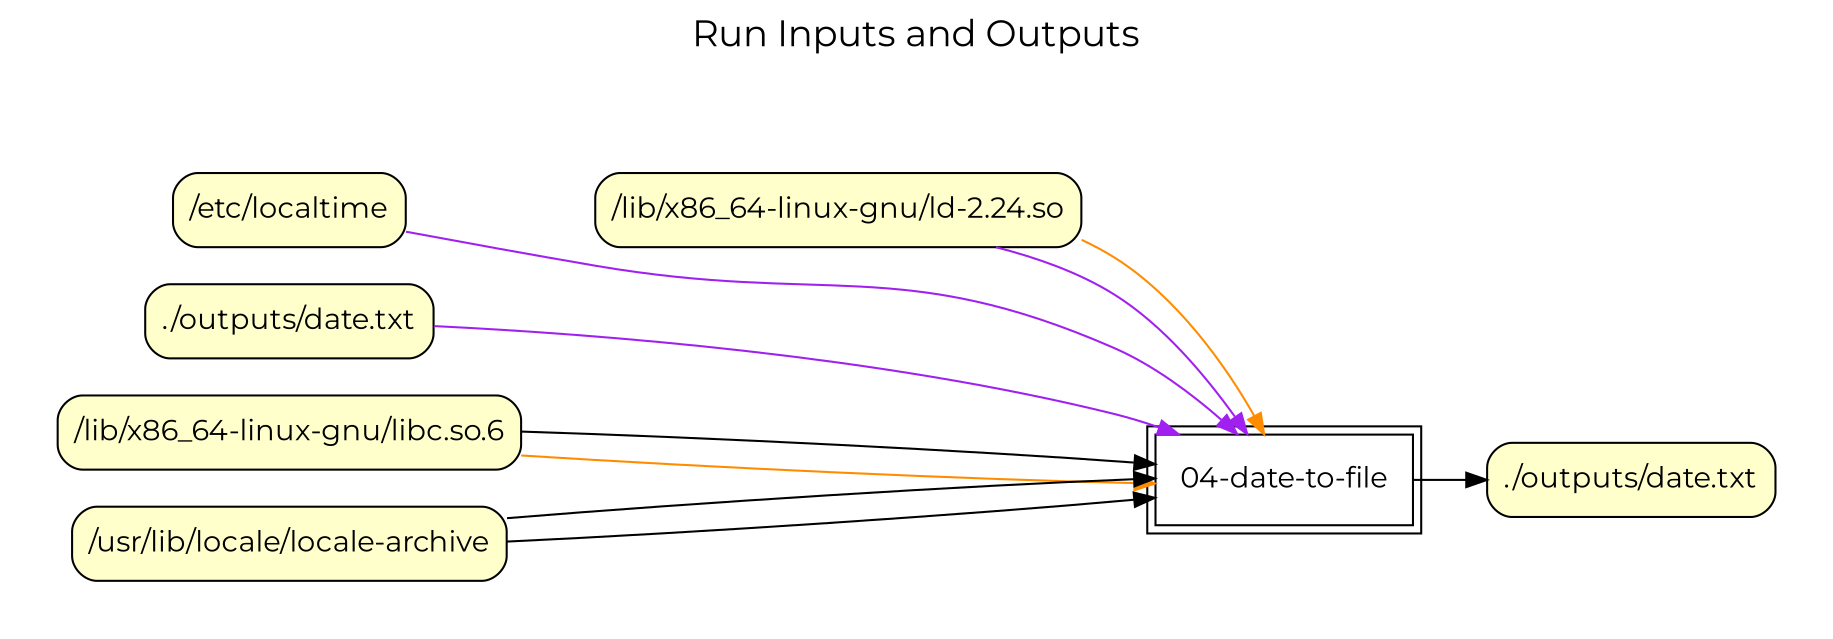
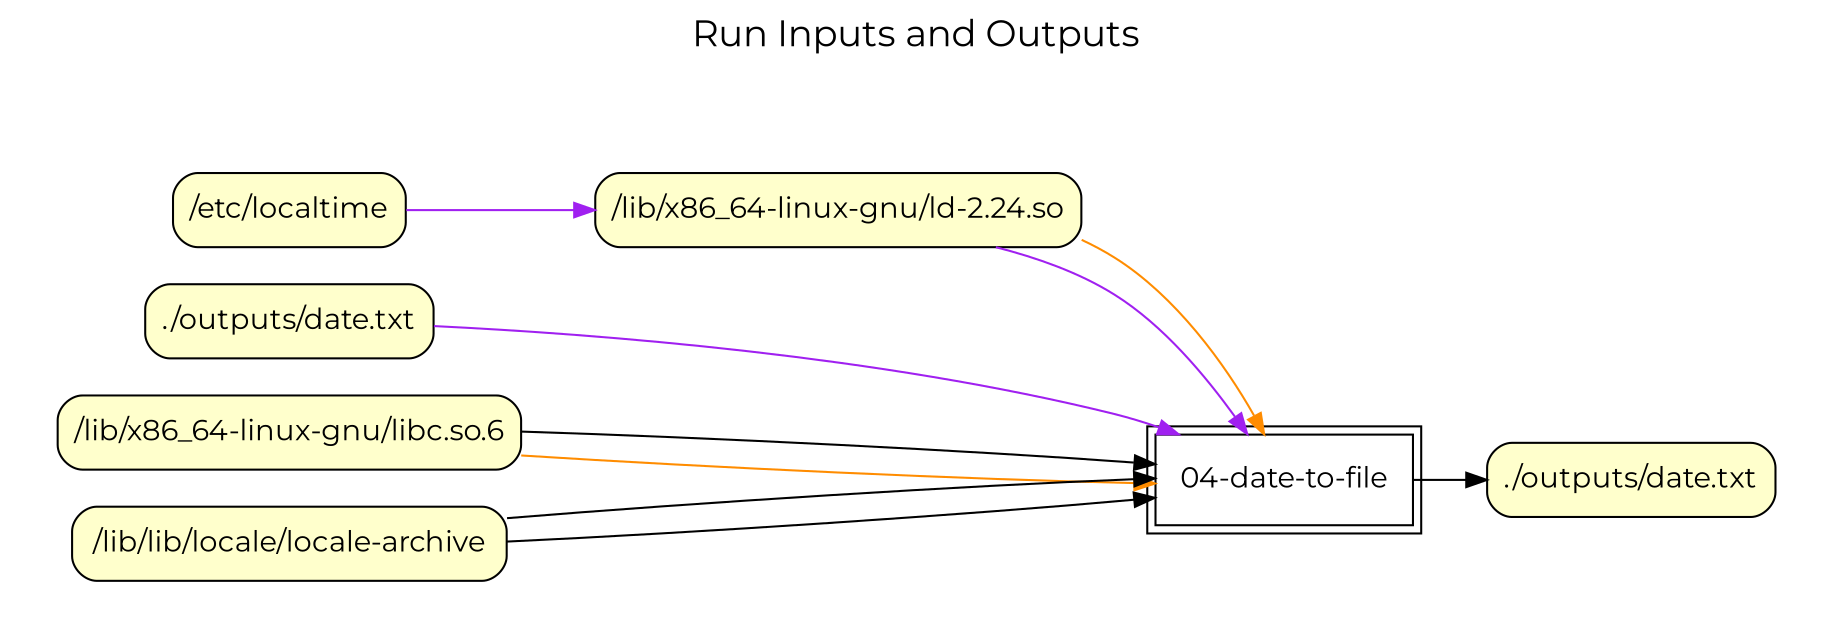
(827, 285) -> (490, 210)
(289, 544) -> (289, 544)
